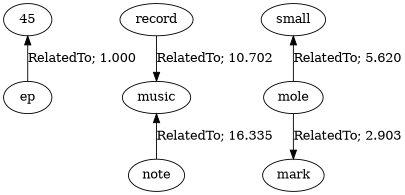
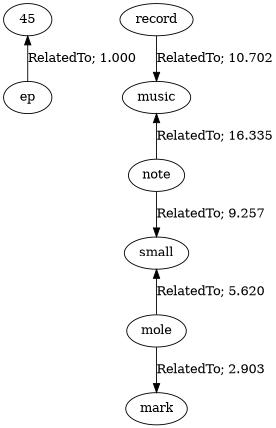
none -> (157, 210)
